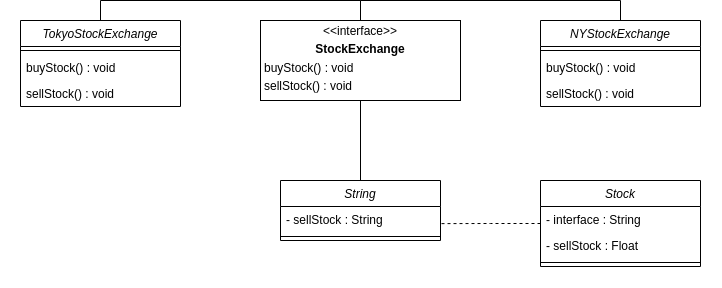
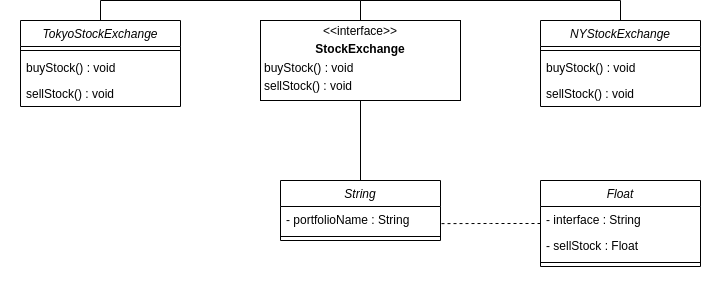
(620, 194) -> (620, 194)
(342, 220) -> (356, 220)
